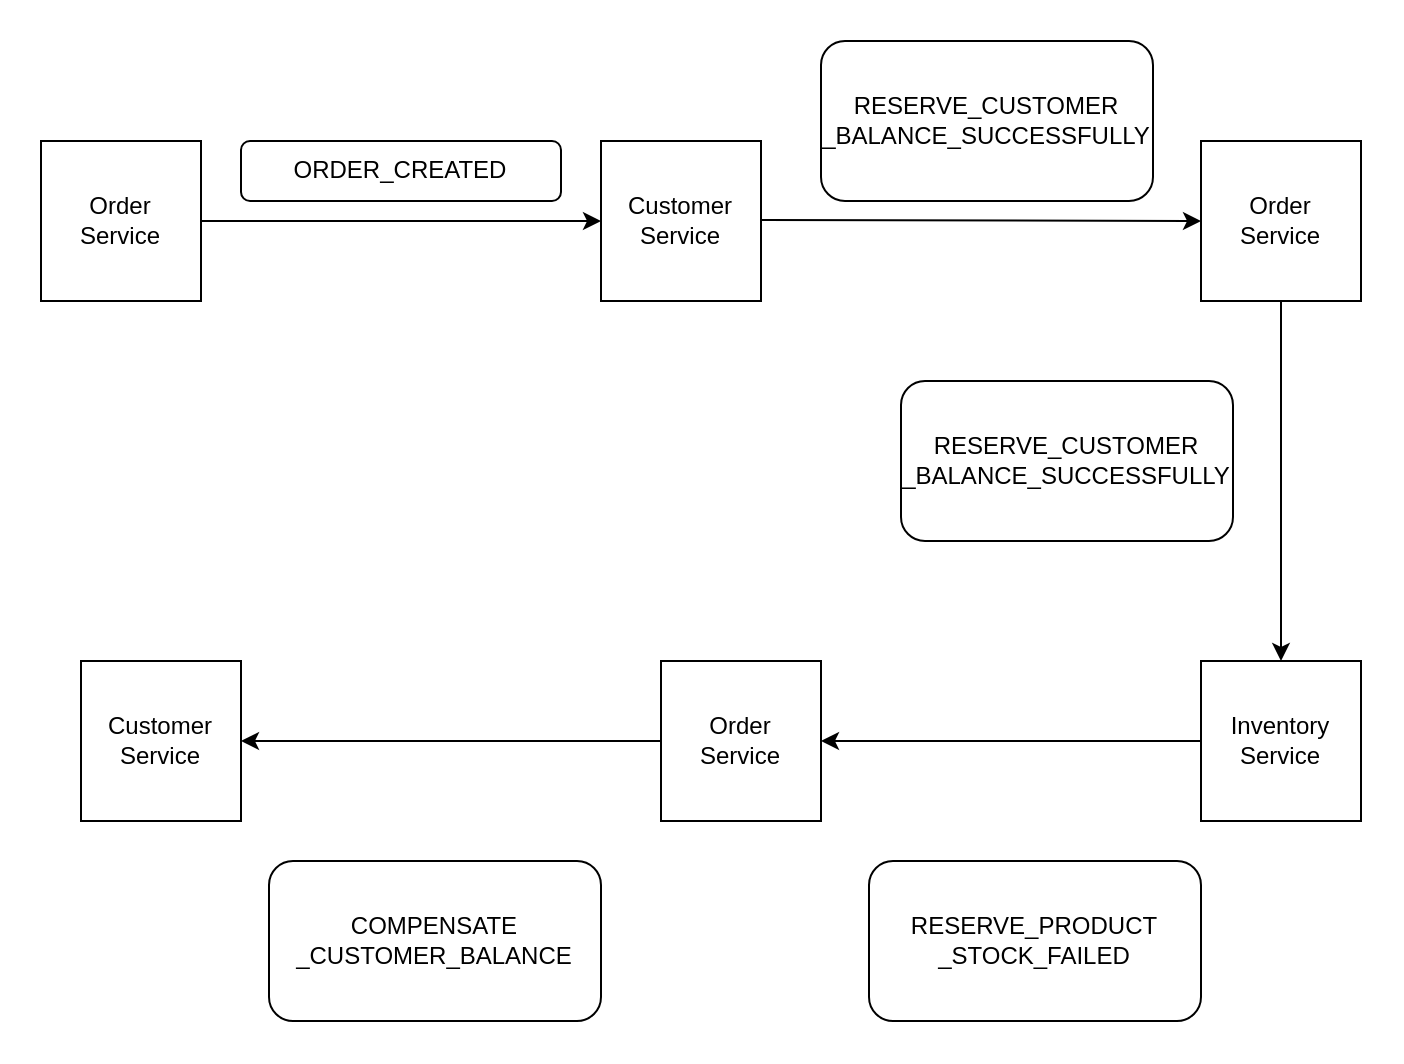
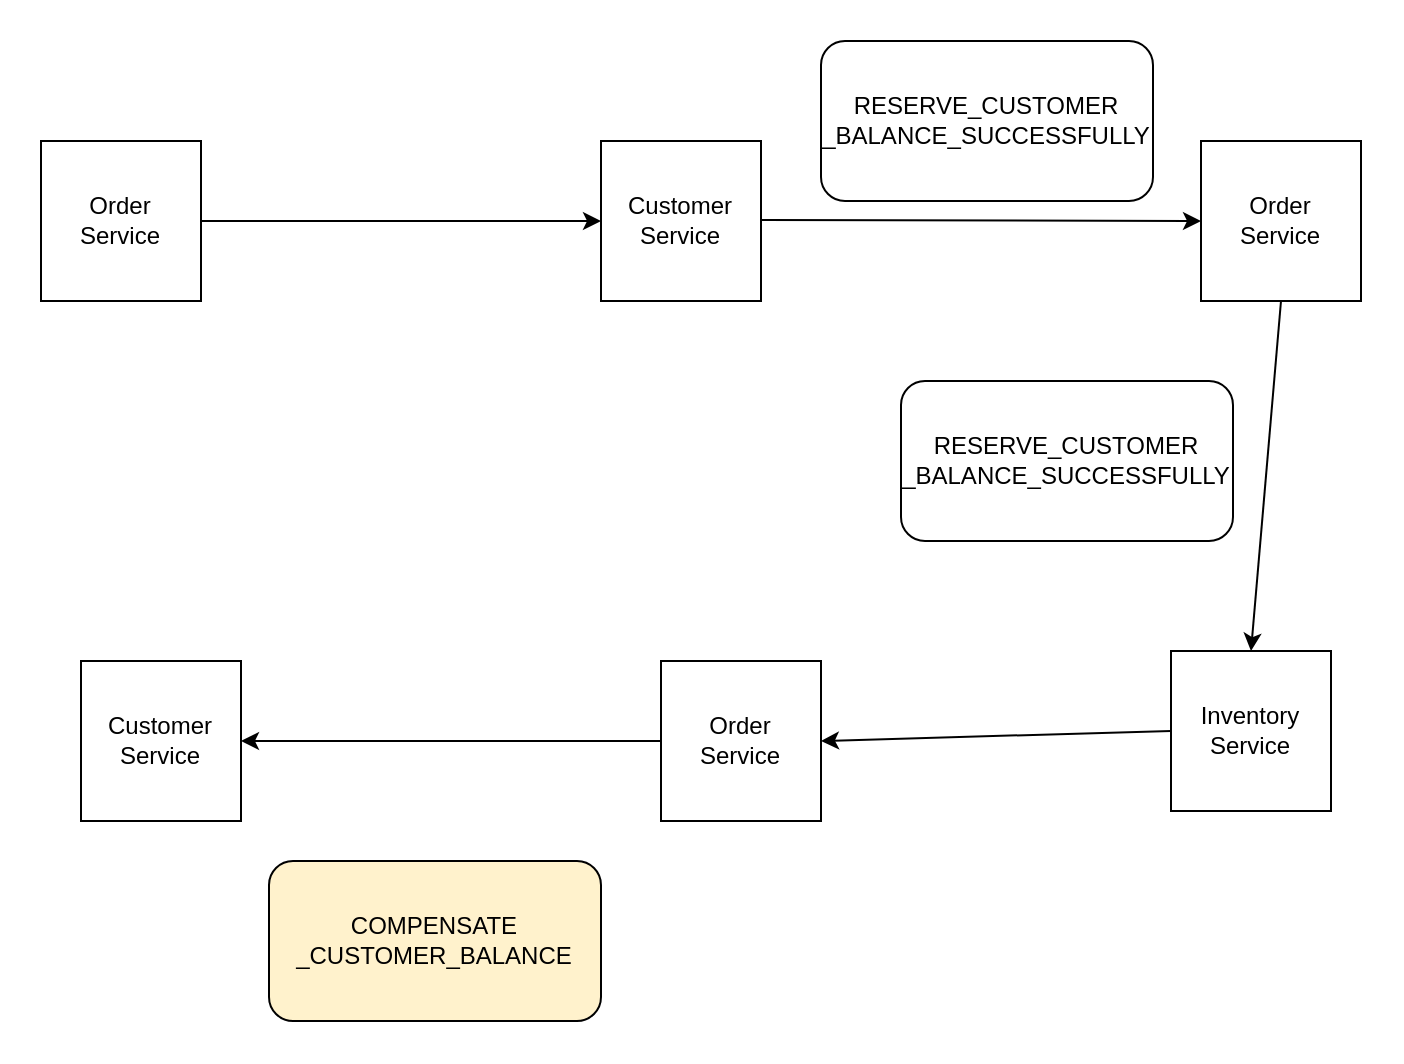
(401, 171) -> none
(1281, 741) -> (1251, 731)
(435, 941) -> (435, 941)
(1035, 941) -> none
